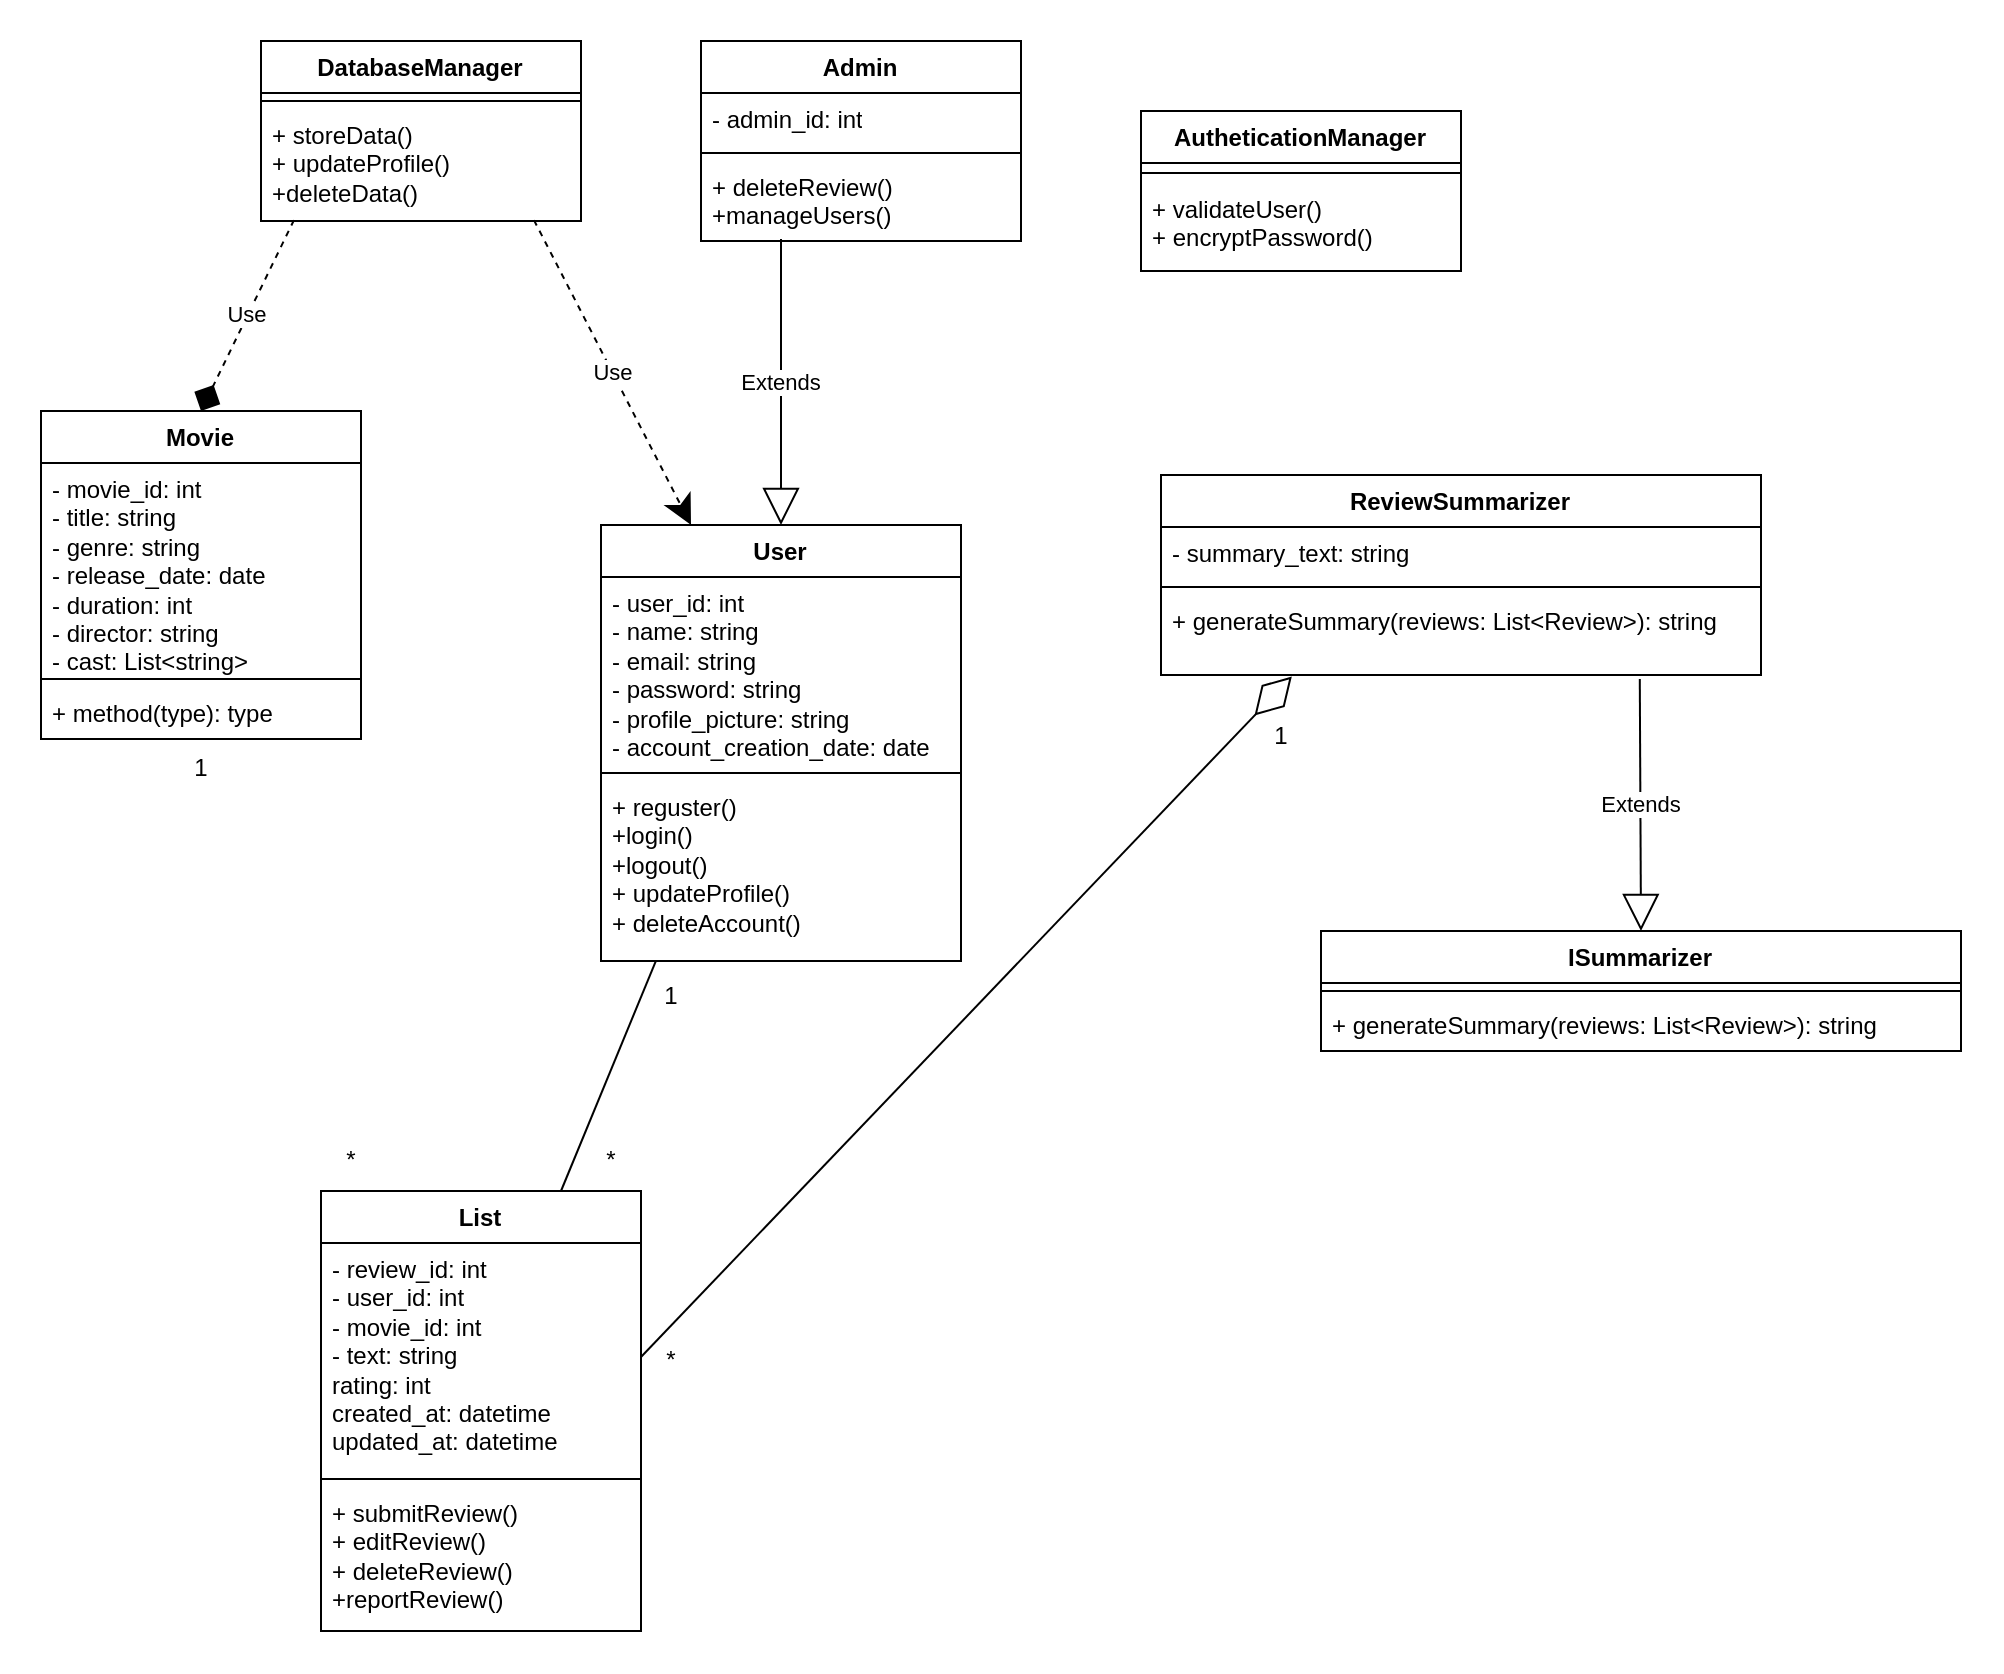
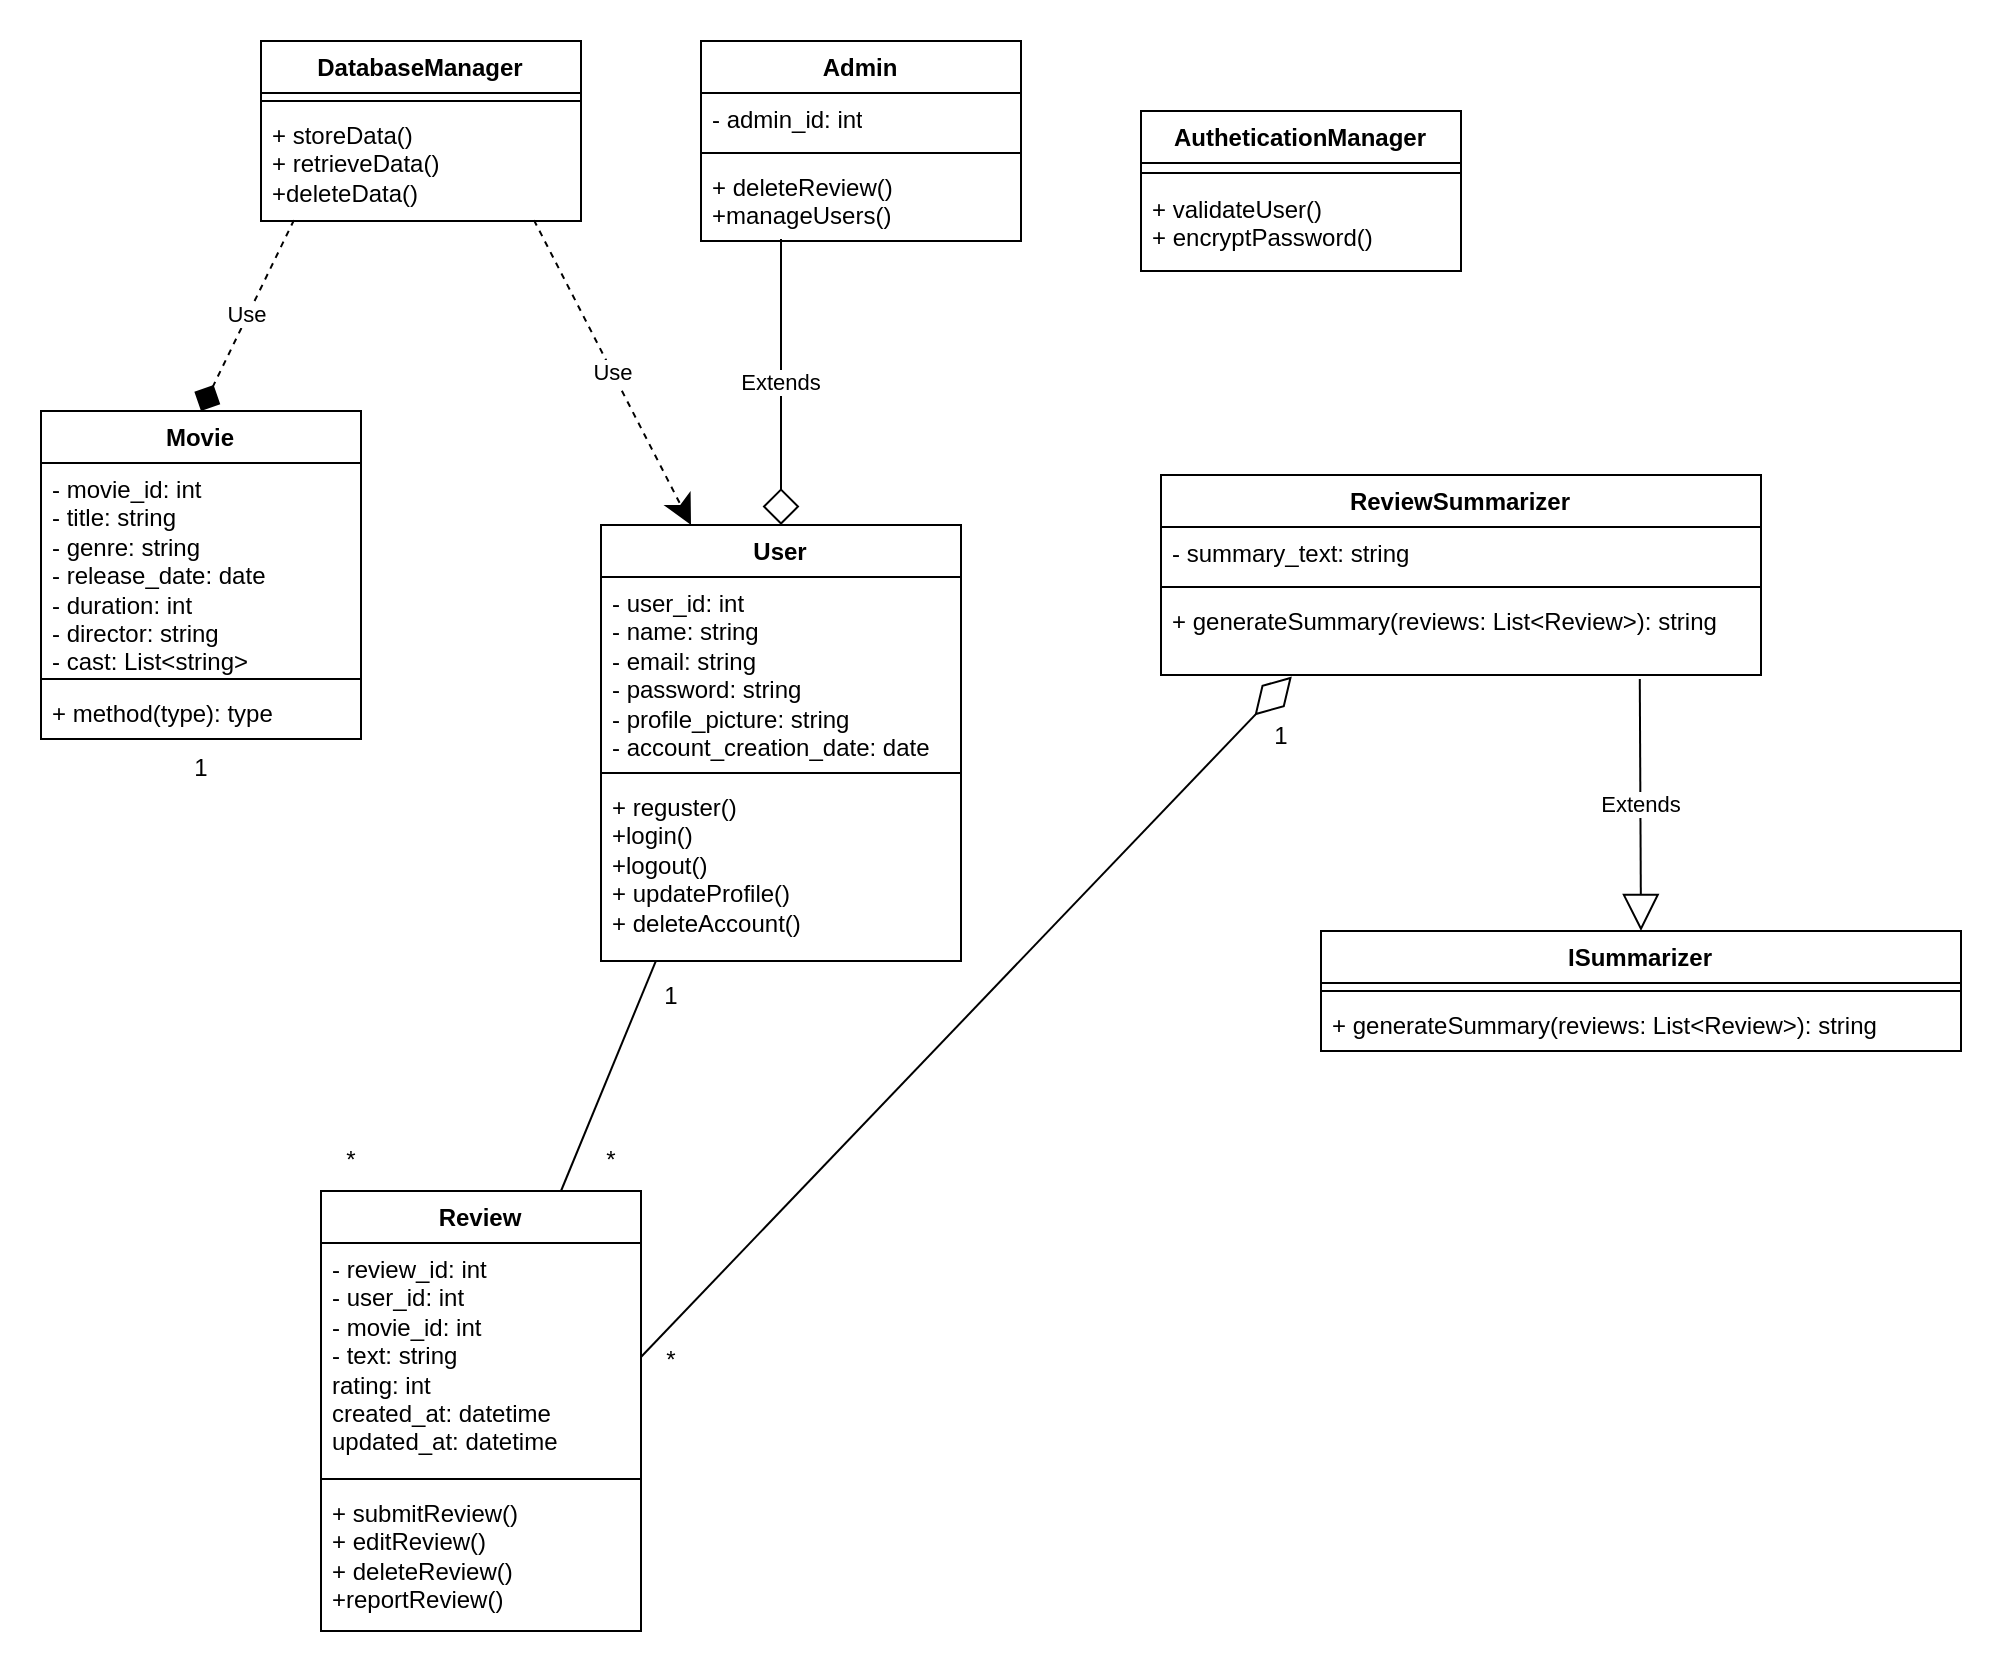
(378, 166) -> (374, 166)
(781, 487) -> (781, 488)
(481, 1219) -> (481, 1219)
